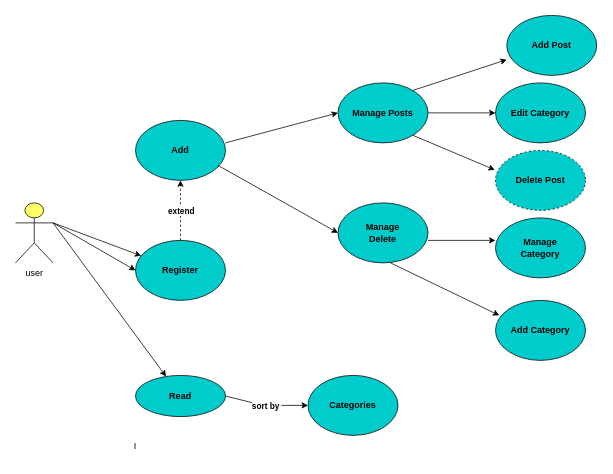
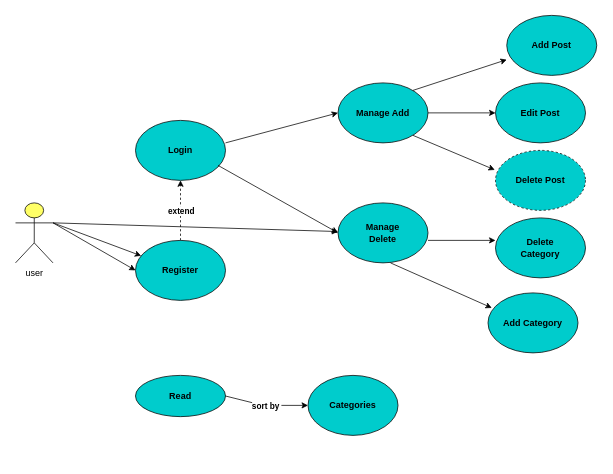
(383, 113) -> (383, 113)
(540, 113) -> (540, 113)
(180, 150) -> (180, 150)
(540, 248) -> (540, 248)
(108, 298) -> (196, 227)
(540, 330) -> (533, 323)
(135, 447) -> none
